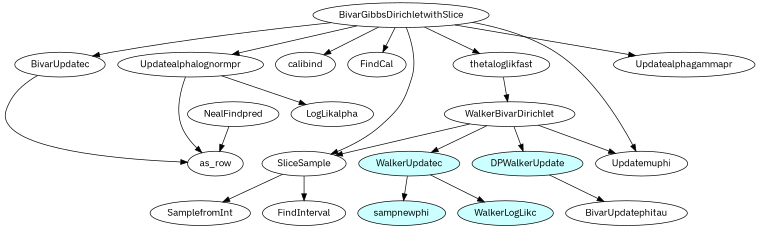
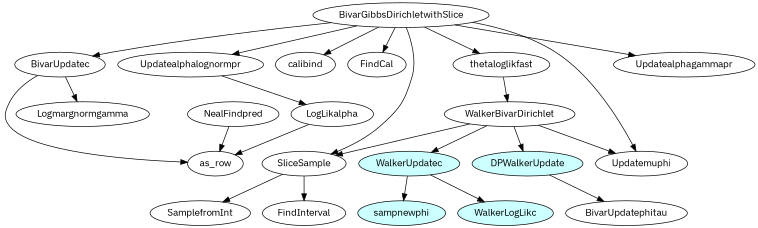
none -> (83, 114)
(179, 115) -> (275, 138)
